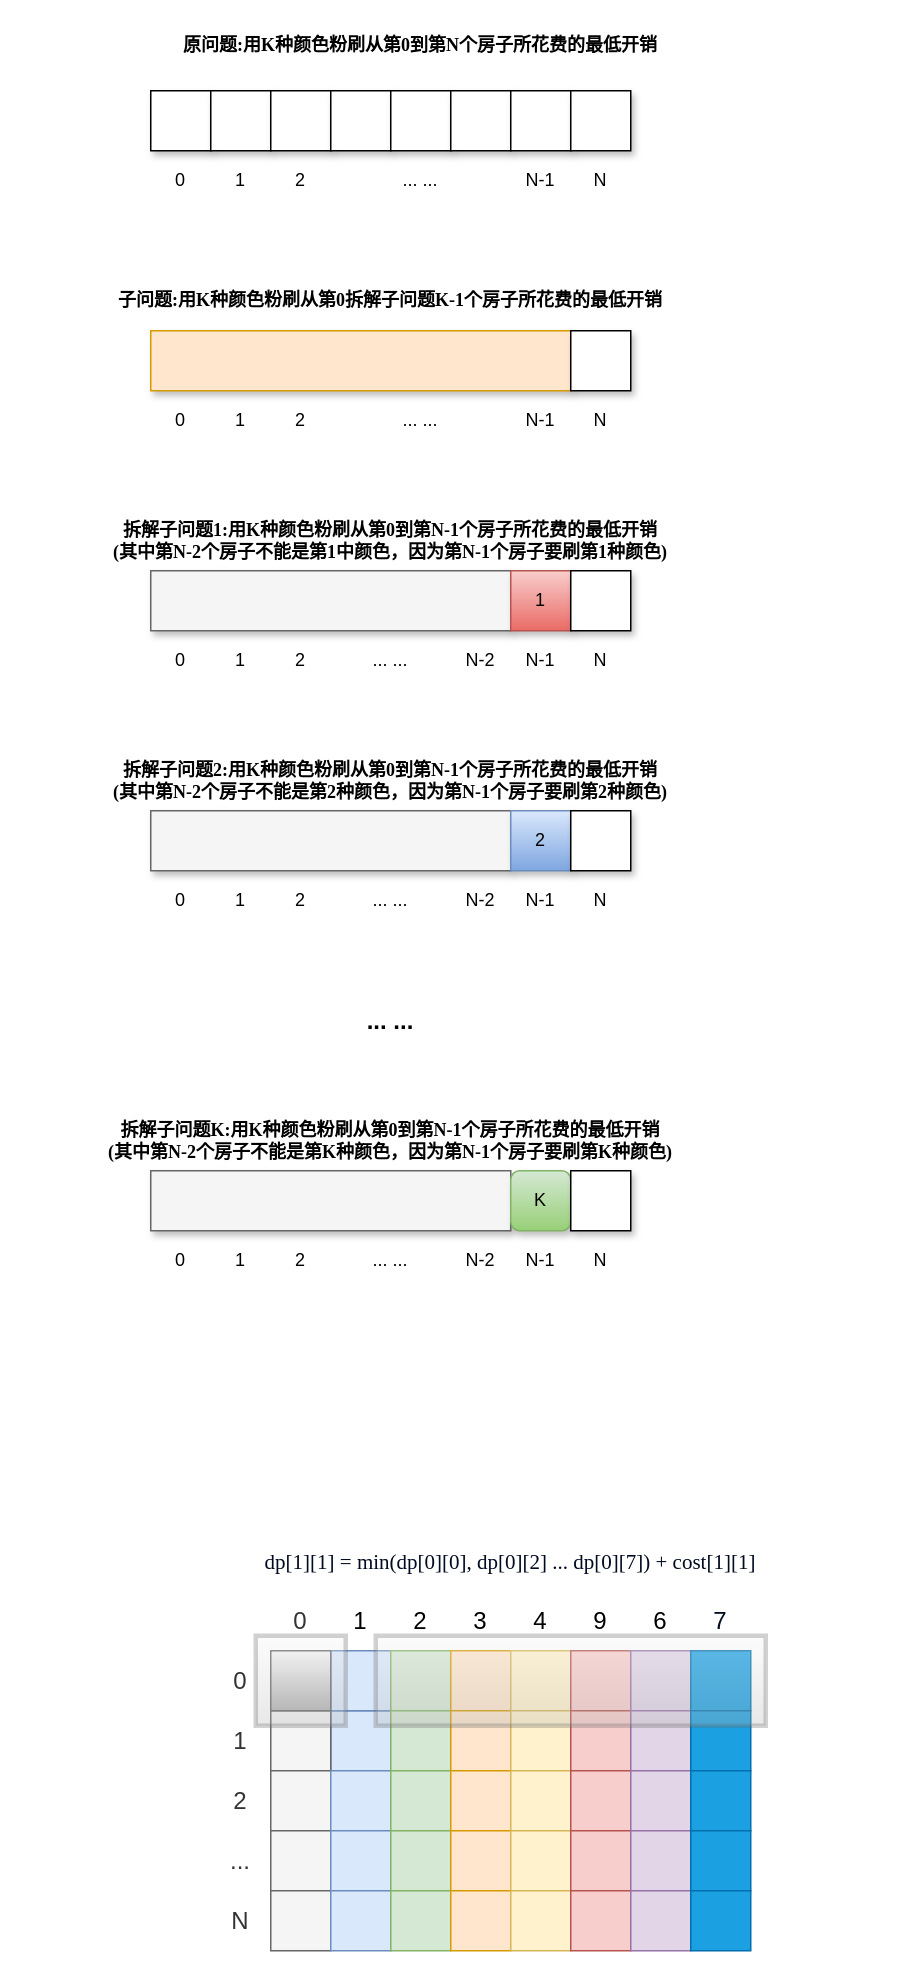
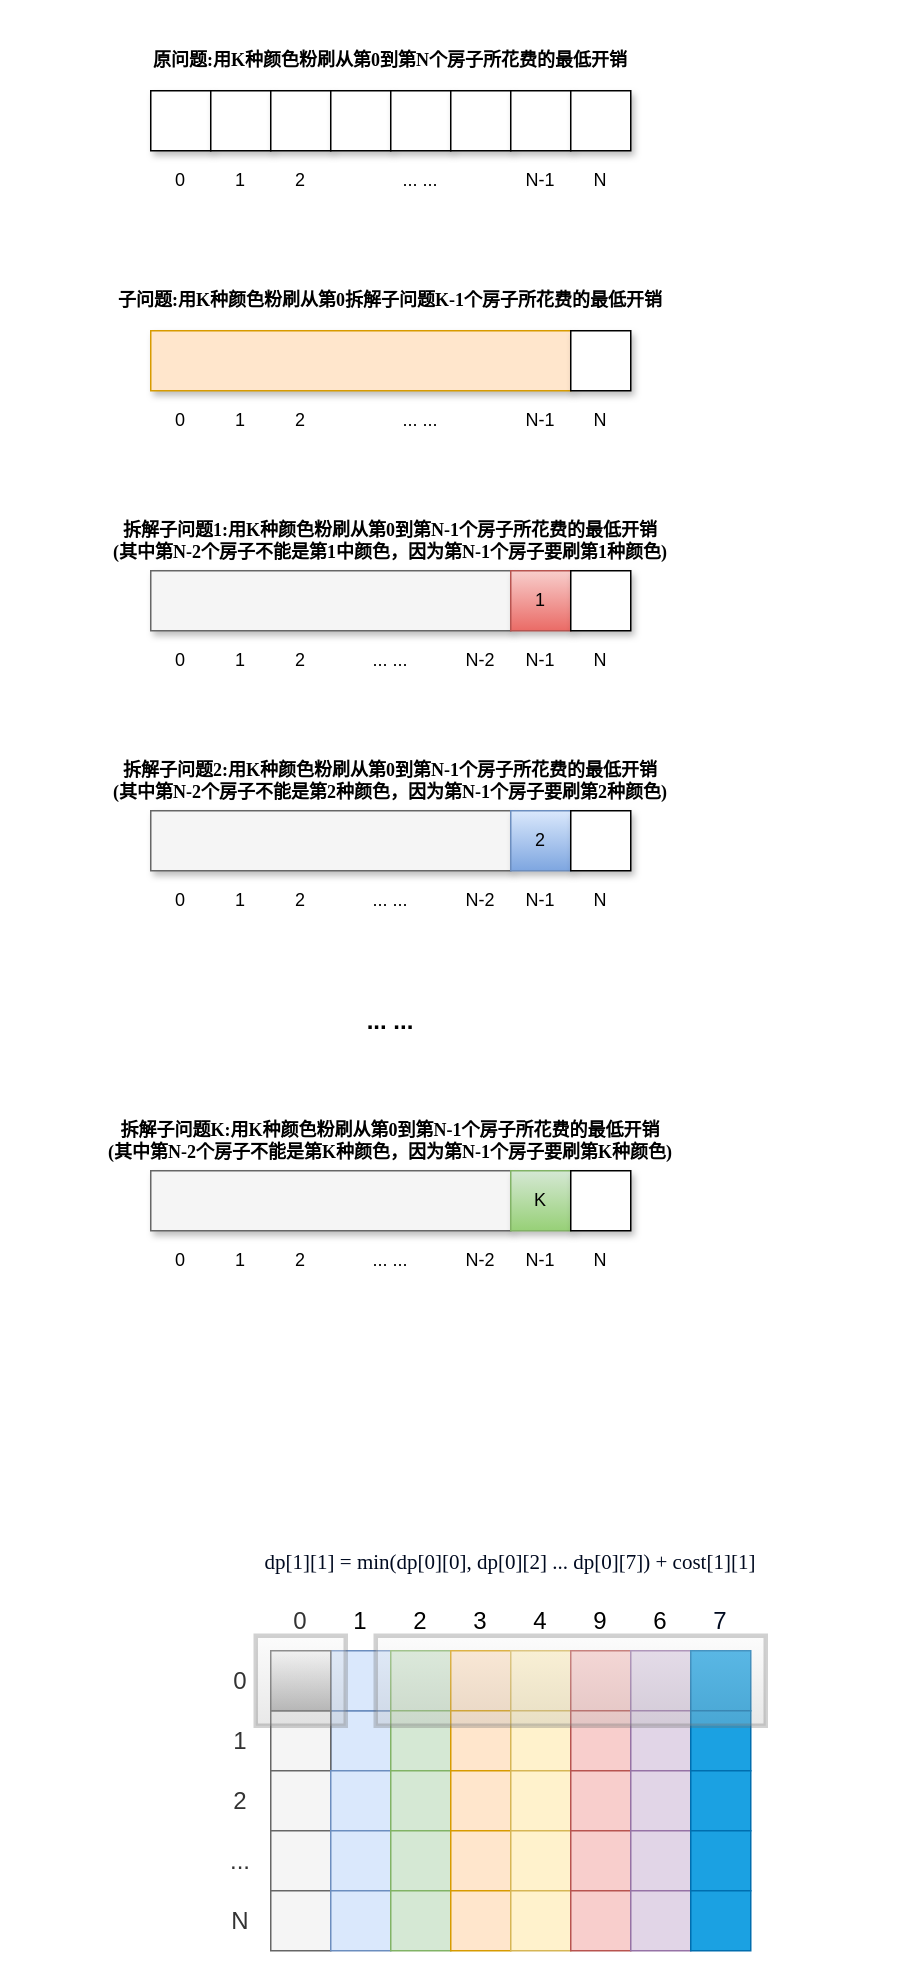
(421, 46) -> (391, 61)
(541, 1201) -> (541, 1201)
